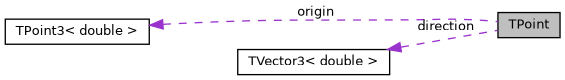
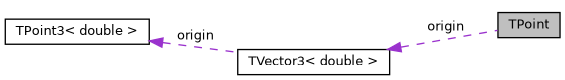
(330, 20) -> (200, 47)
(444, 27) -> (444, 27)
